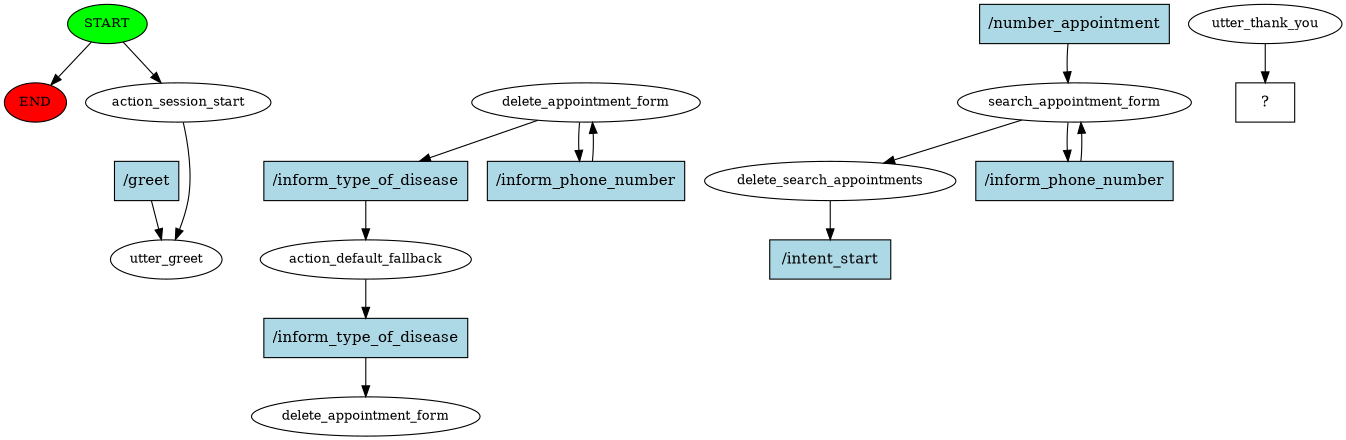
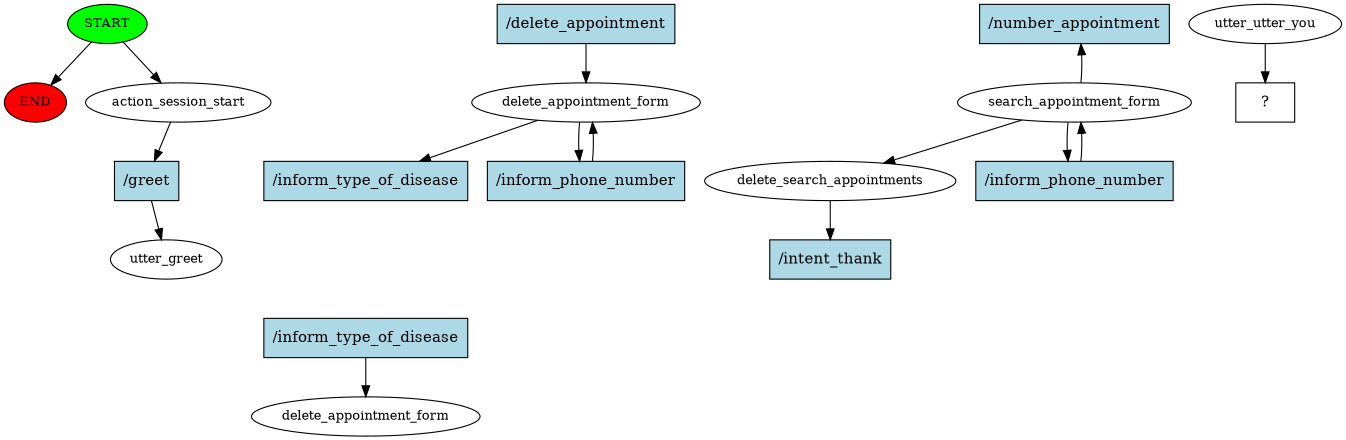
none -> (586, 24)
(1265, 24) -> (1265, 24)
(1067, 58) -> (1082, 69)
(190, 176) -> (165, 136)
(366, 259) -> none
(830, 259) -> (830, 259)
